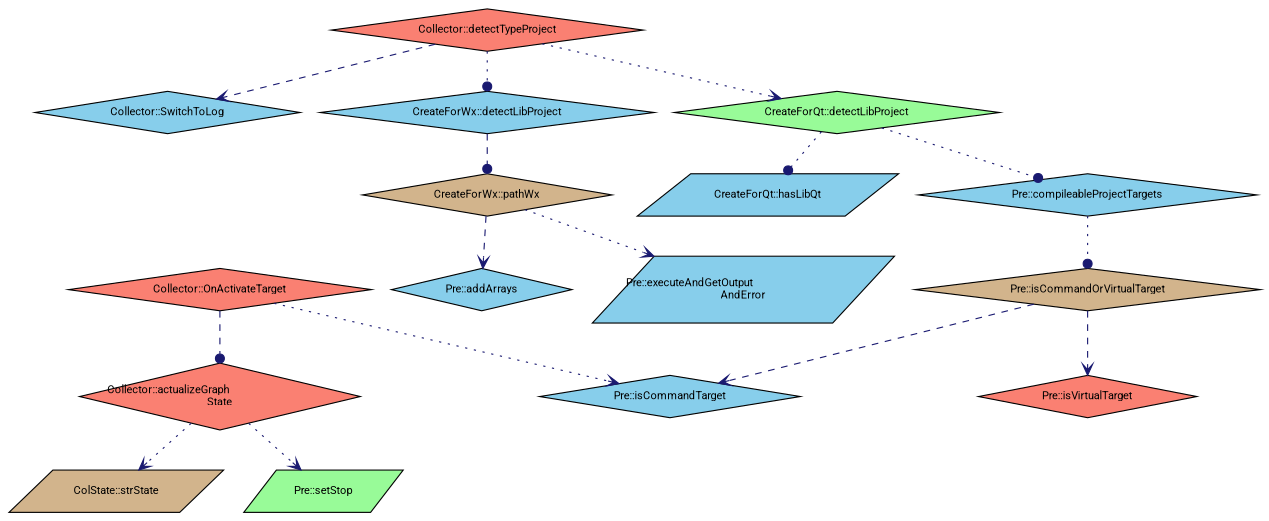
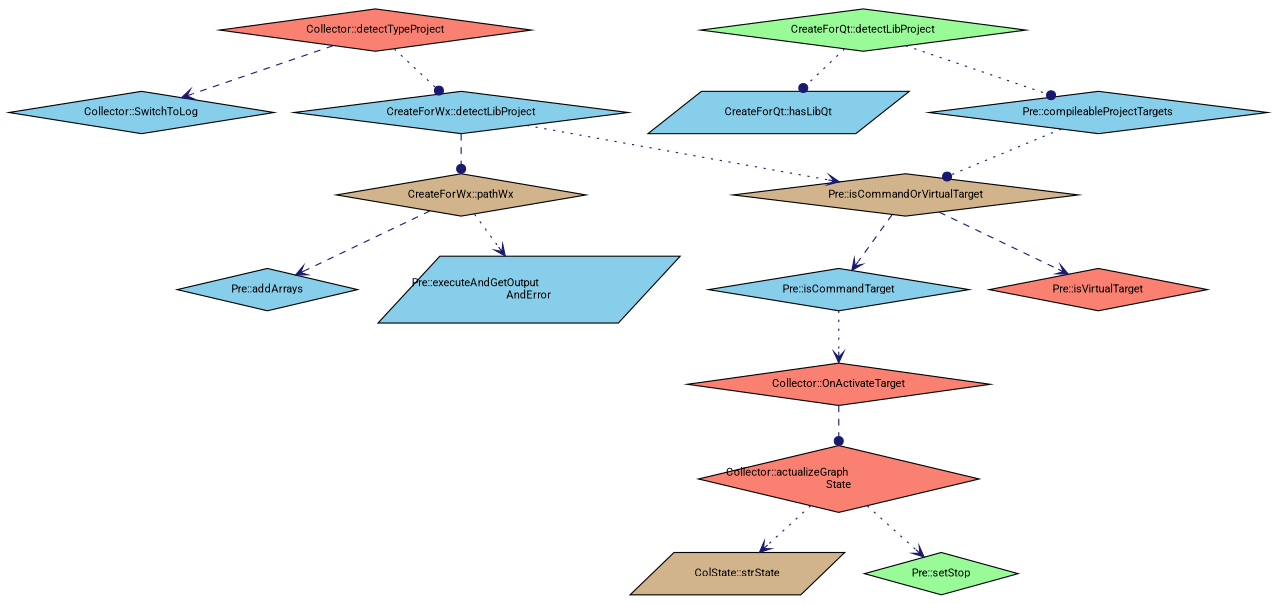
(656, 70) -> none
none -> (677, 153)
(441, 342) -> (839, 331)
(323, 491) -> (941, 574)
